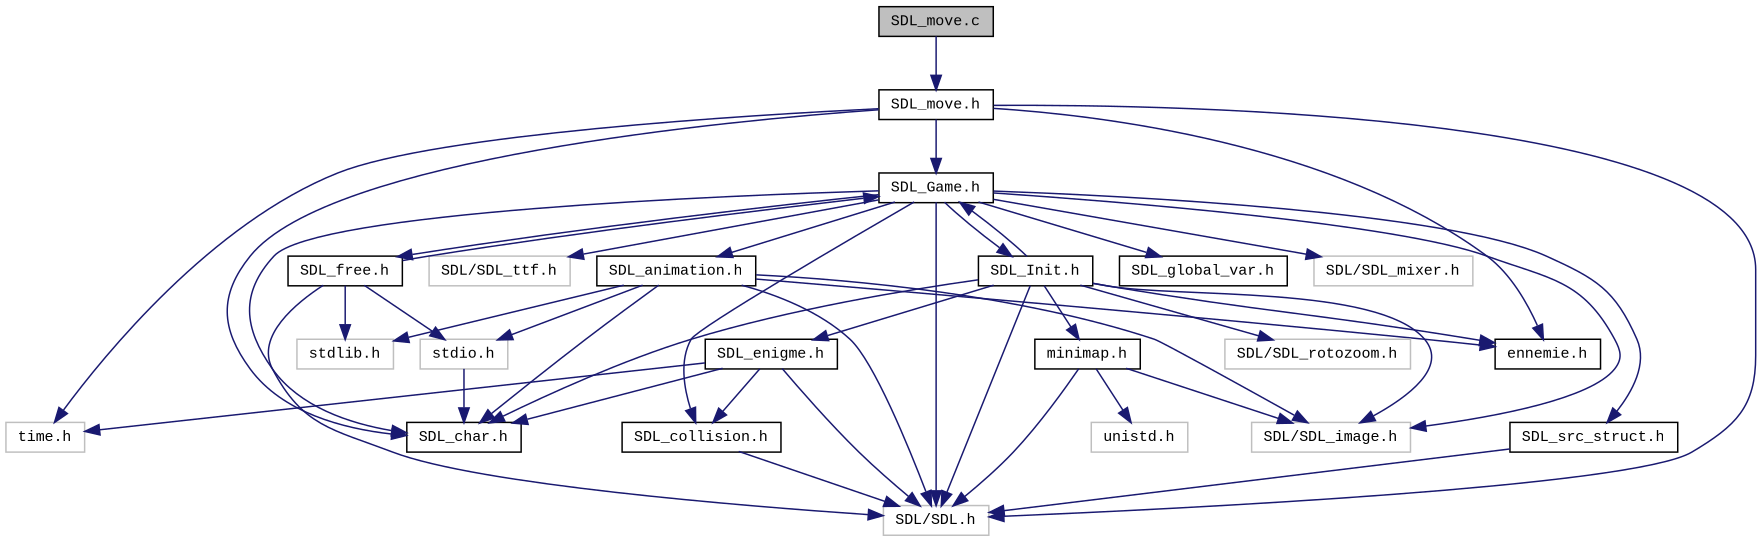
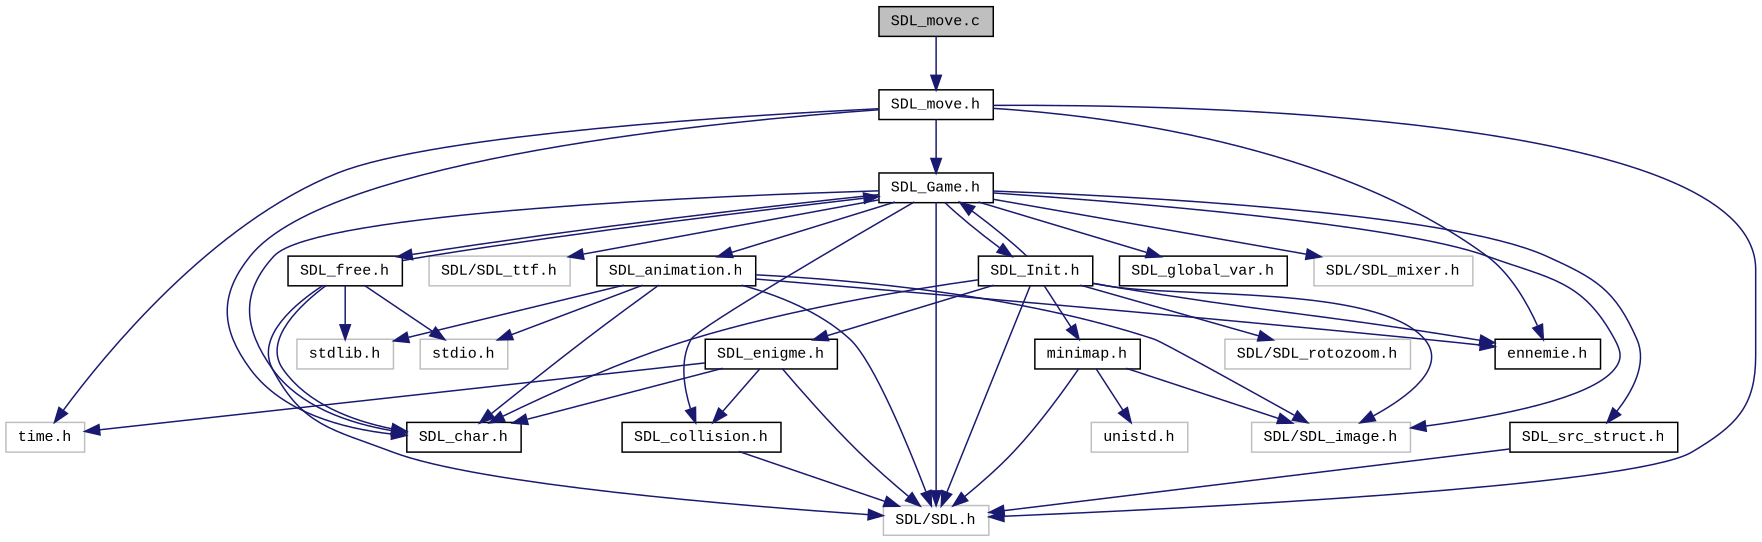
(464, 380) -> (281, 364)
